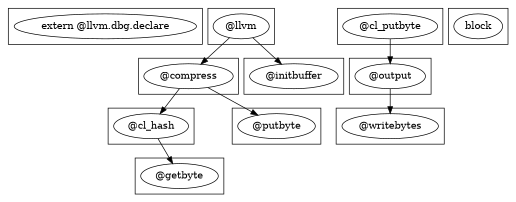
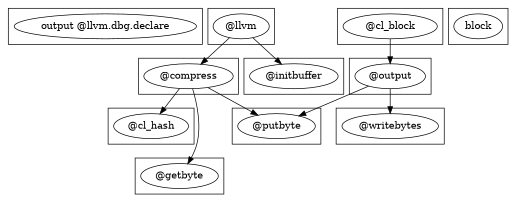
(105, 26) -> (105, 26)
(390, 26) -> (390, 26)
none -> (337, 100)
(164, 149) -> (199, 123)
